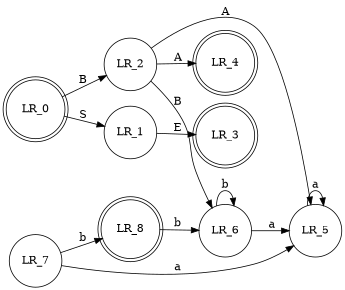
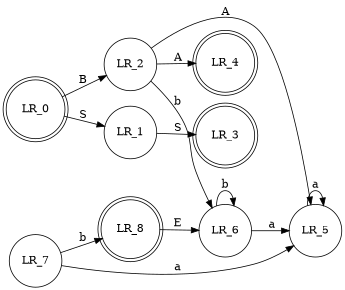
(178, 102) -> (178, 102)
(178, 128) -> (178, 128)
(178, 223) -> (178, 223)
